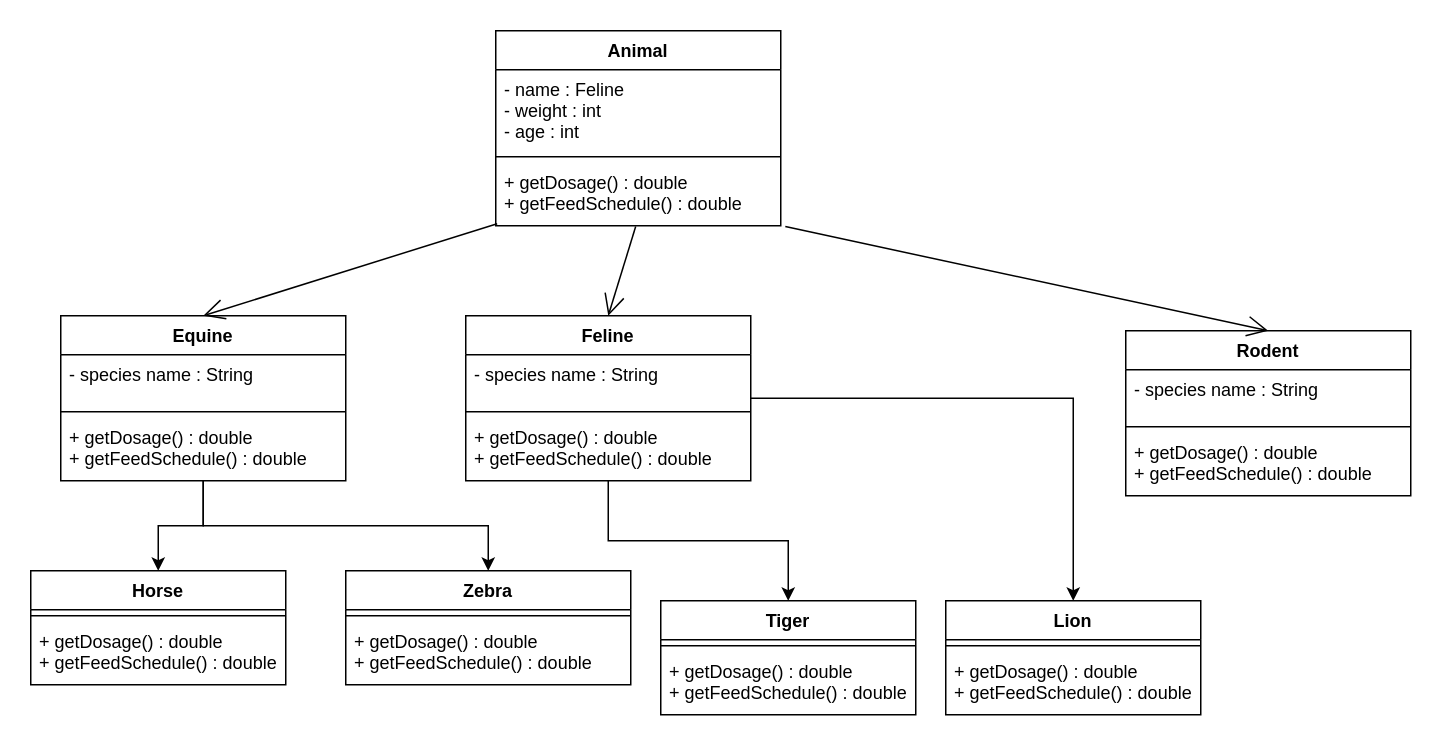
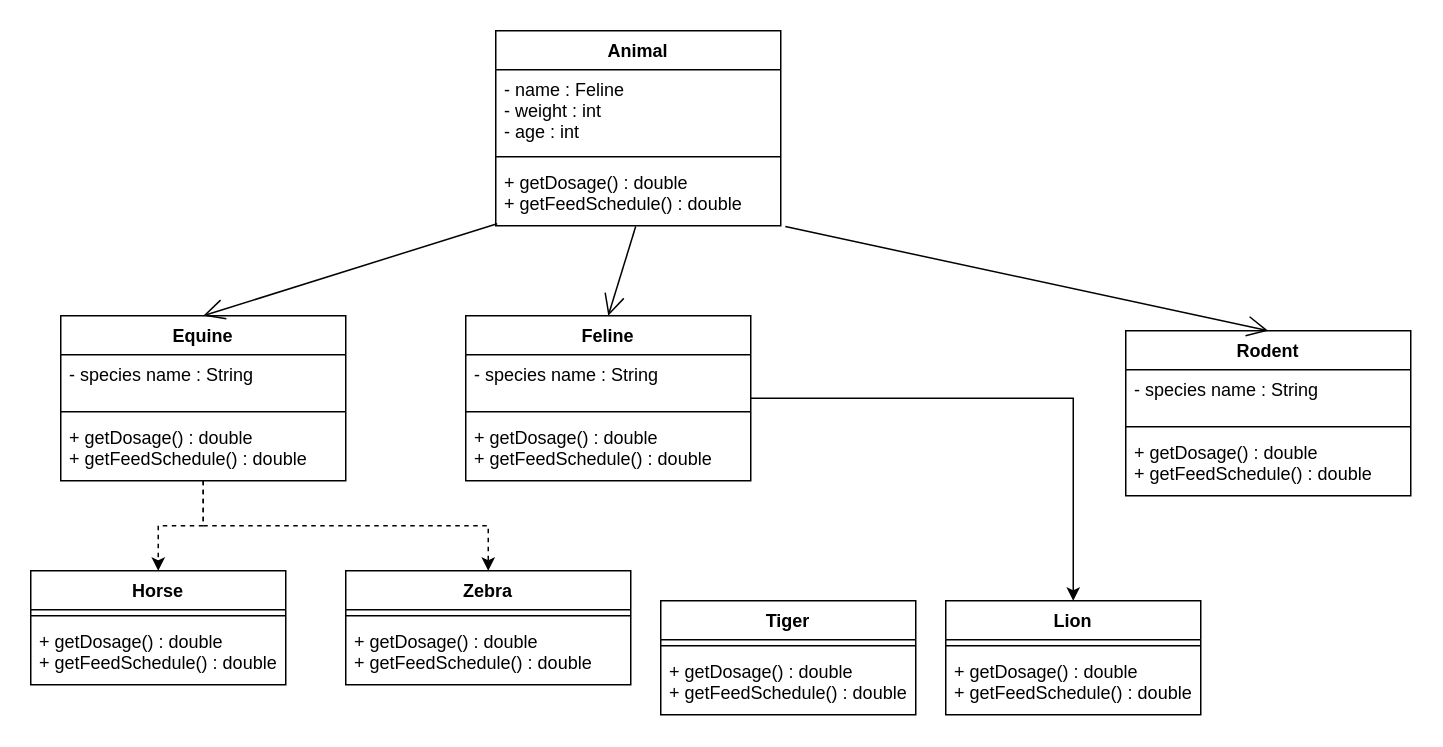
(163, 526) -> (163, 526)
(361, 526) -> (361, 526)
(694, 541) -> none
